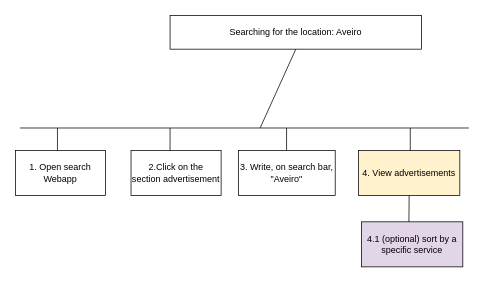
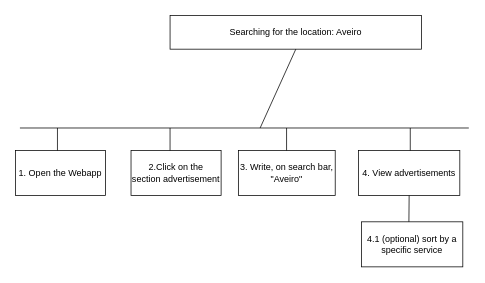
(60, 173) -> (60, 173)
(409, 173) -> (409, 173)
(412, 244) -> (412, 244)
